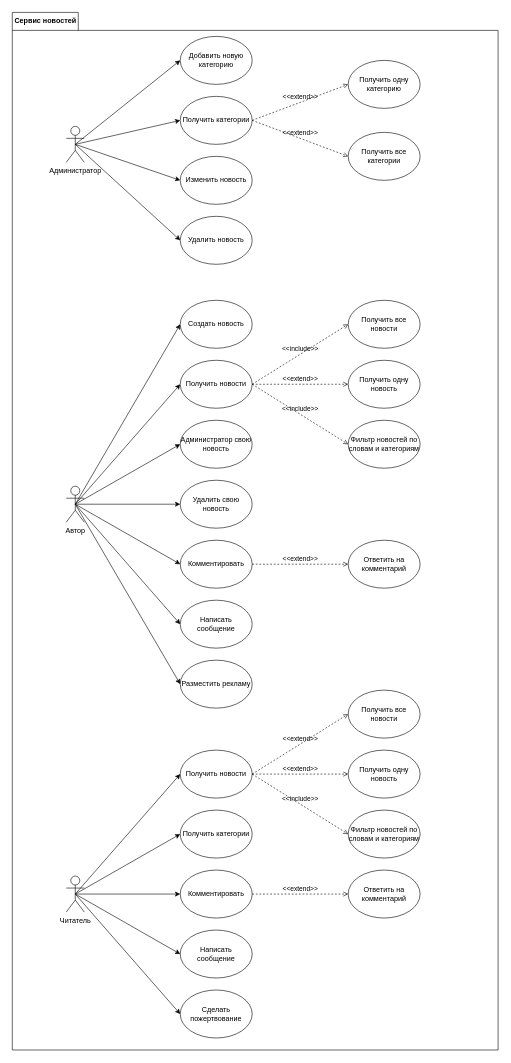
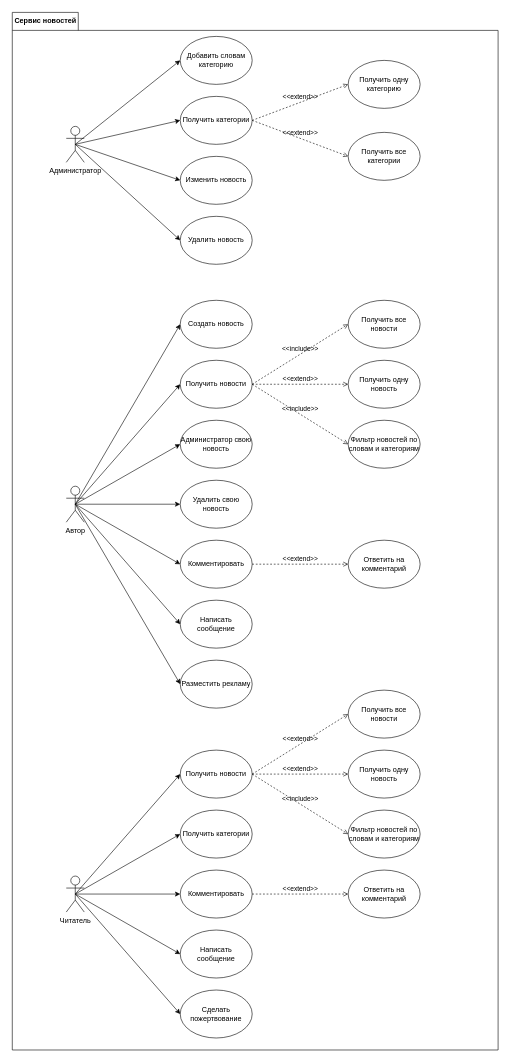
(216, 60) -> (216, 60)
